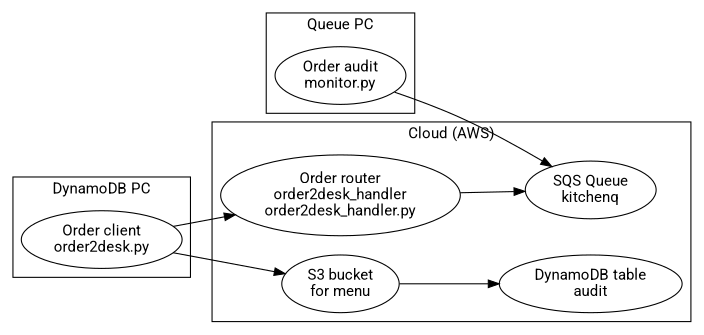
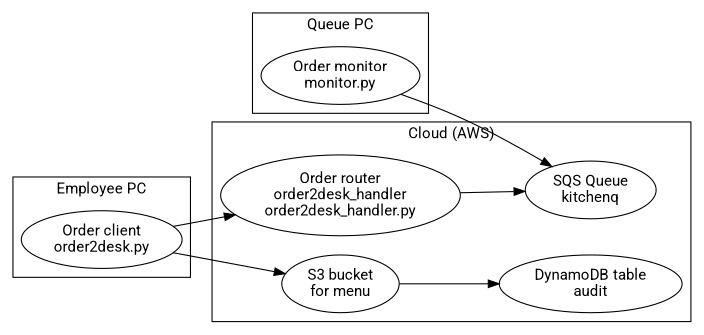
(340, 76) -> (340, 76)
(102, 189) -> (102, 189)
